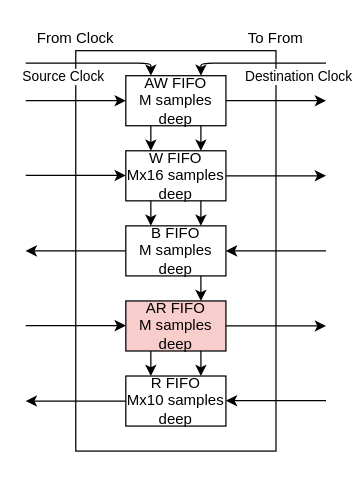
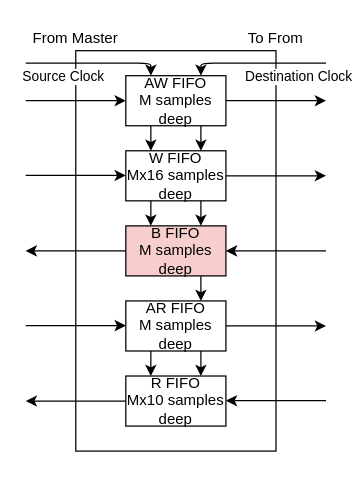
(76, 38) -> (76, 38)
(176, 251) -> (176, 251)
(176, 326) -> (176, 326)
